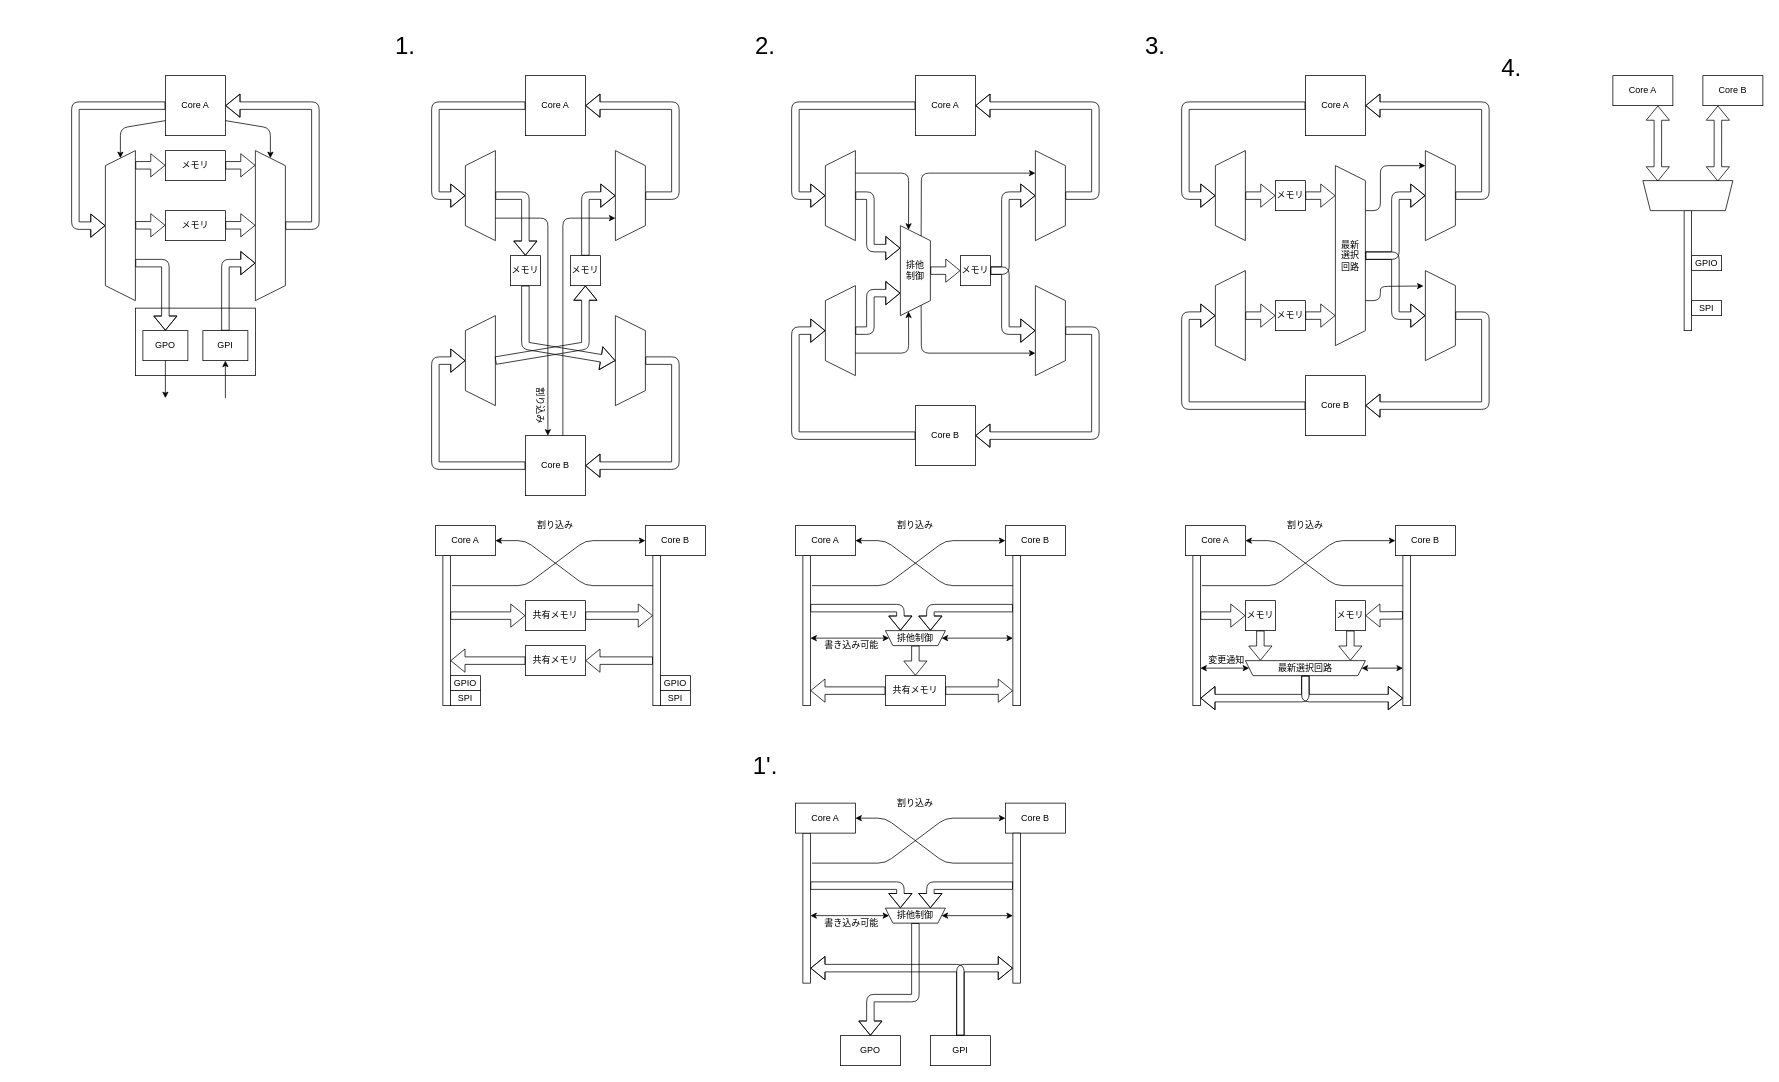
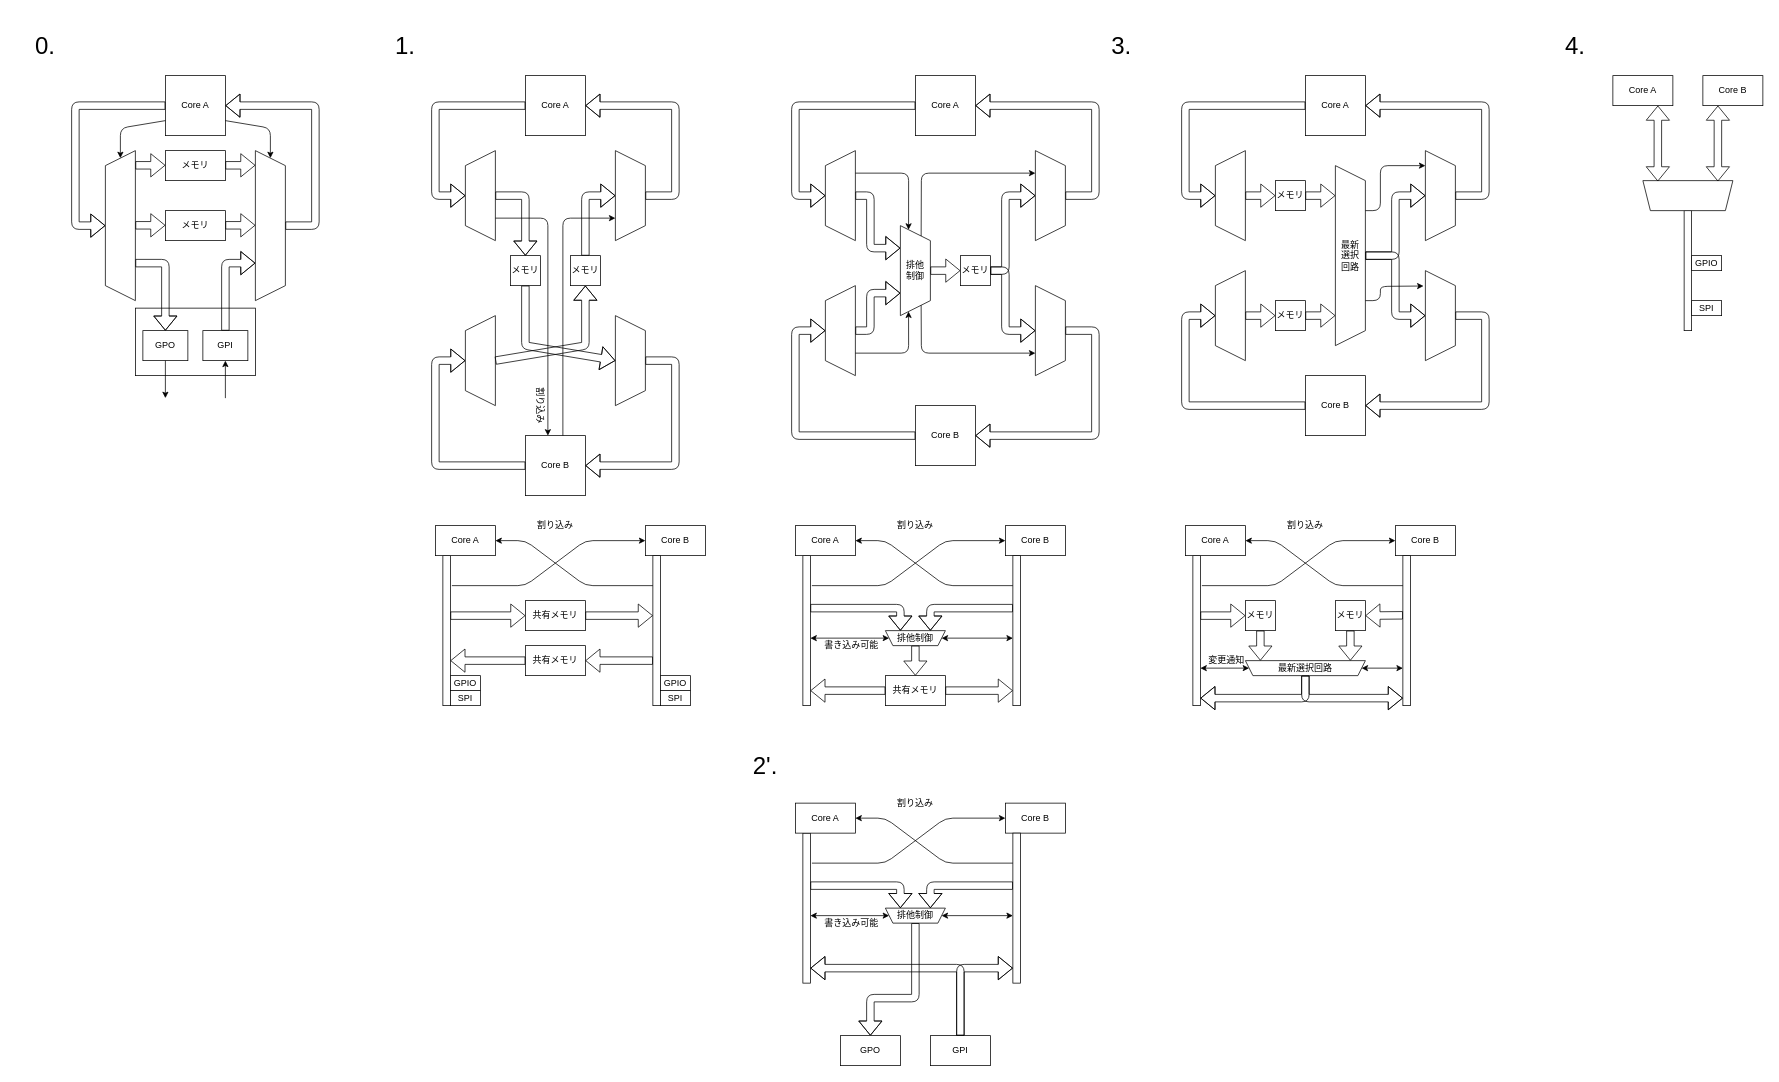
none -> (45, 45)
(765, 45) -> none
(1155, 45) -> (1122, 45)
(1512, 68) -> (1575, 45)
(765, 765) -> (765, 765)
